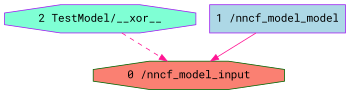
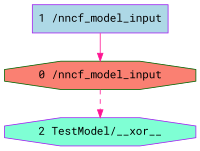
(278, 19) -> (100, 19)
(141, 45) -> (100, 100)
